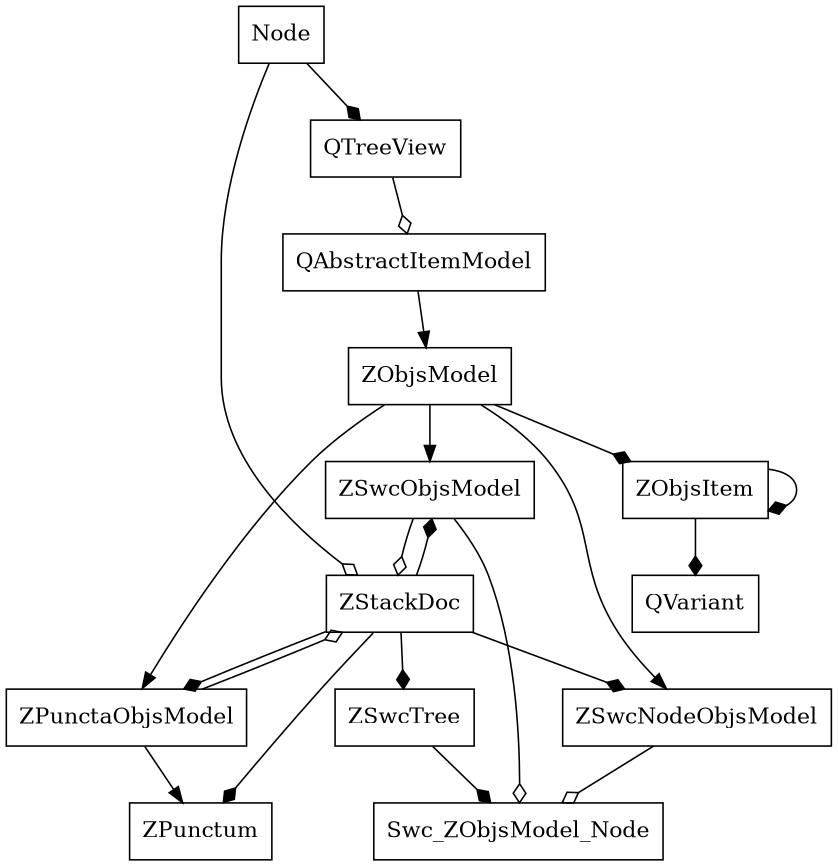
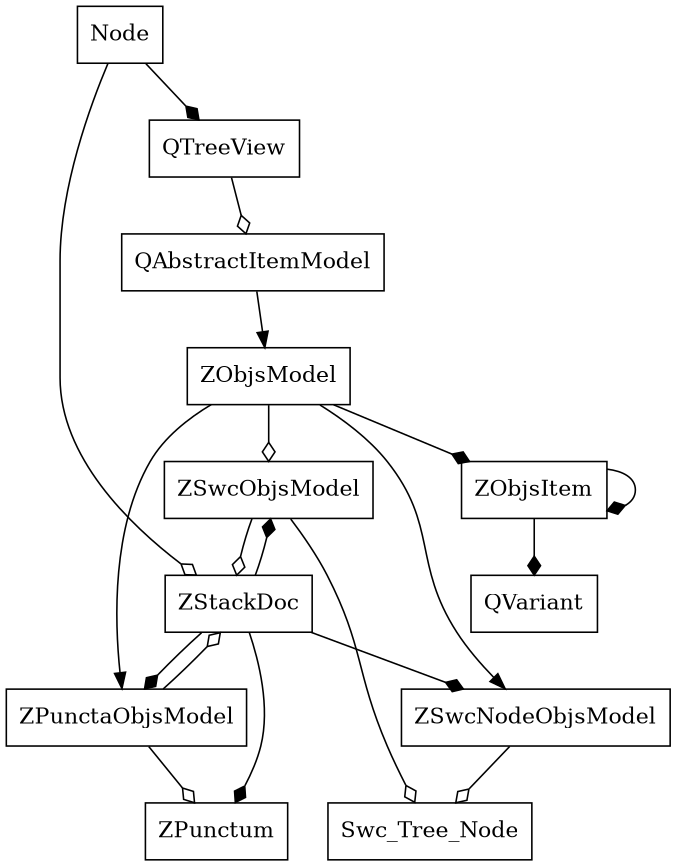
(430, 425) -> (269, 424)
(405, 718) -> none
(159, 768) -> (166, 767)
(518, 831) -> (430, 831)
